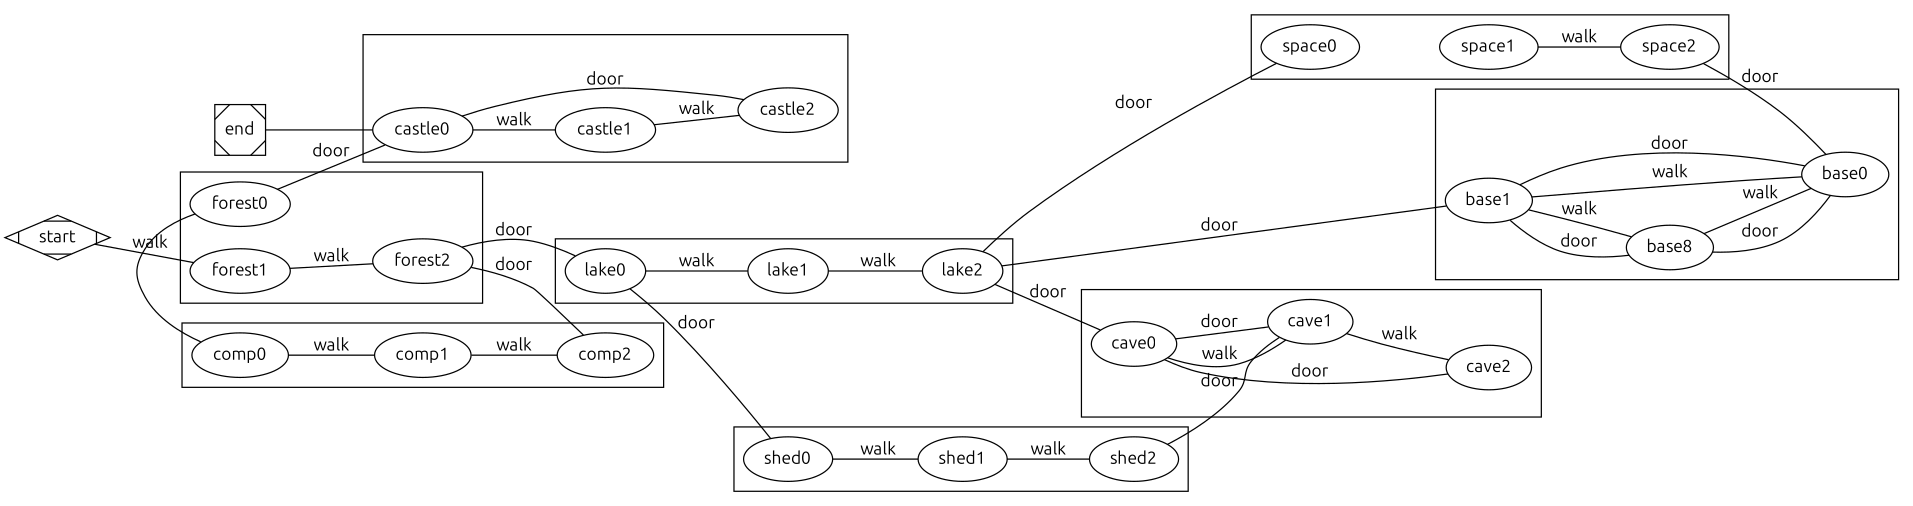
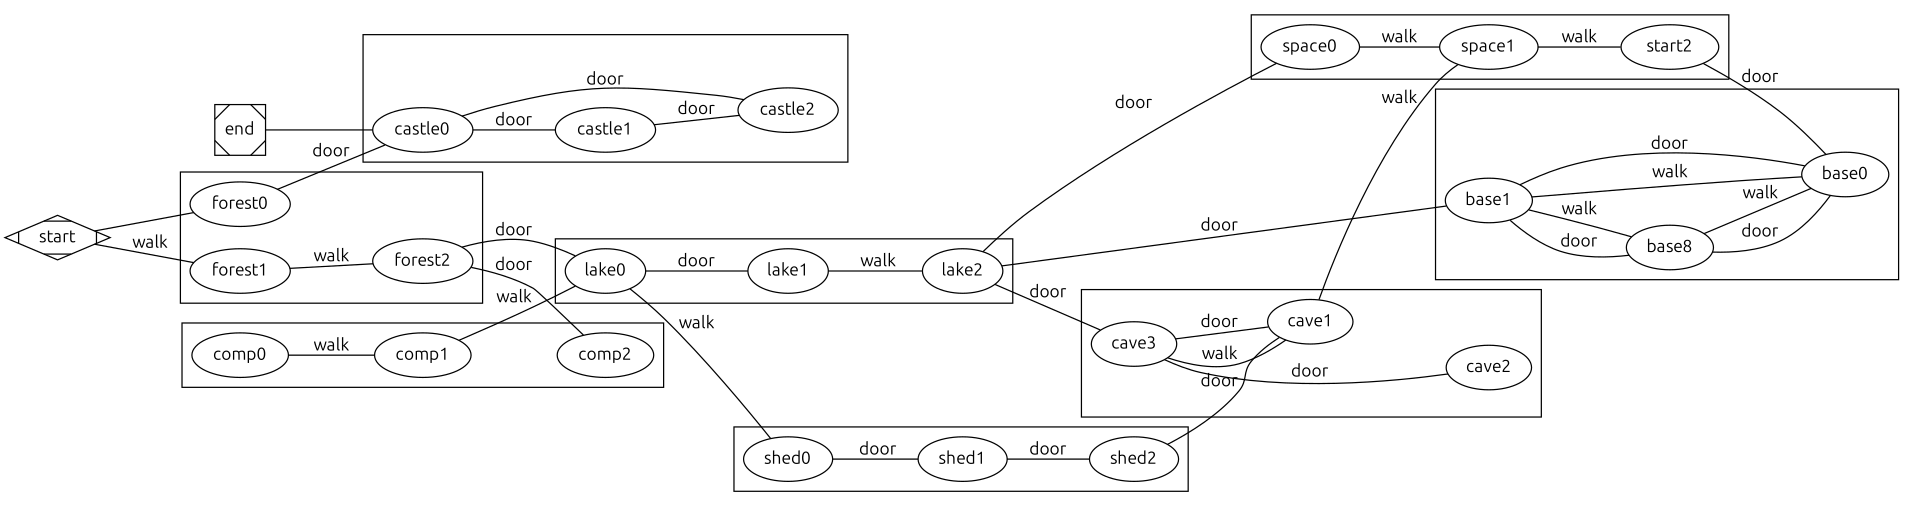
none -> (1399, 47)
(1670, 47) -> (1670, 47)
(697, 110) -> (697, 110)
(514, 121) -> (514, 121)
(697, 262) -> (697, 262)
(137, 278) -> (144, 222)
(697, 324) -> (697, 324)
(1134, 344) -> (1134, 344)
(1397, 348) -> (1375, 174)
(514, 355) -> (518, 314)
(878, 450) -> (878, 450)
(1048, 450) -> (1048, 450)
